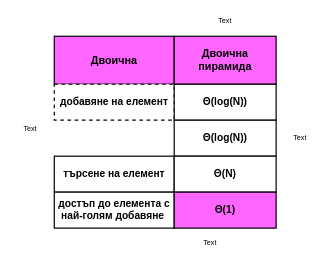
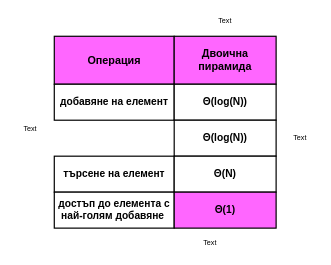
(114, 60) -> (114, 60)
(114, 102) -> (114, 102)
